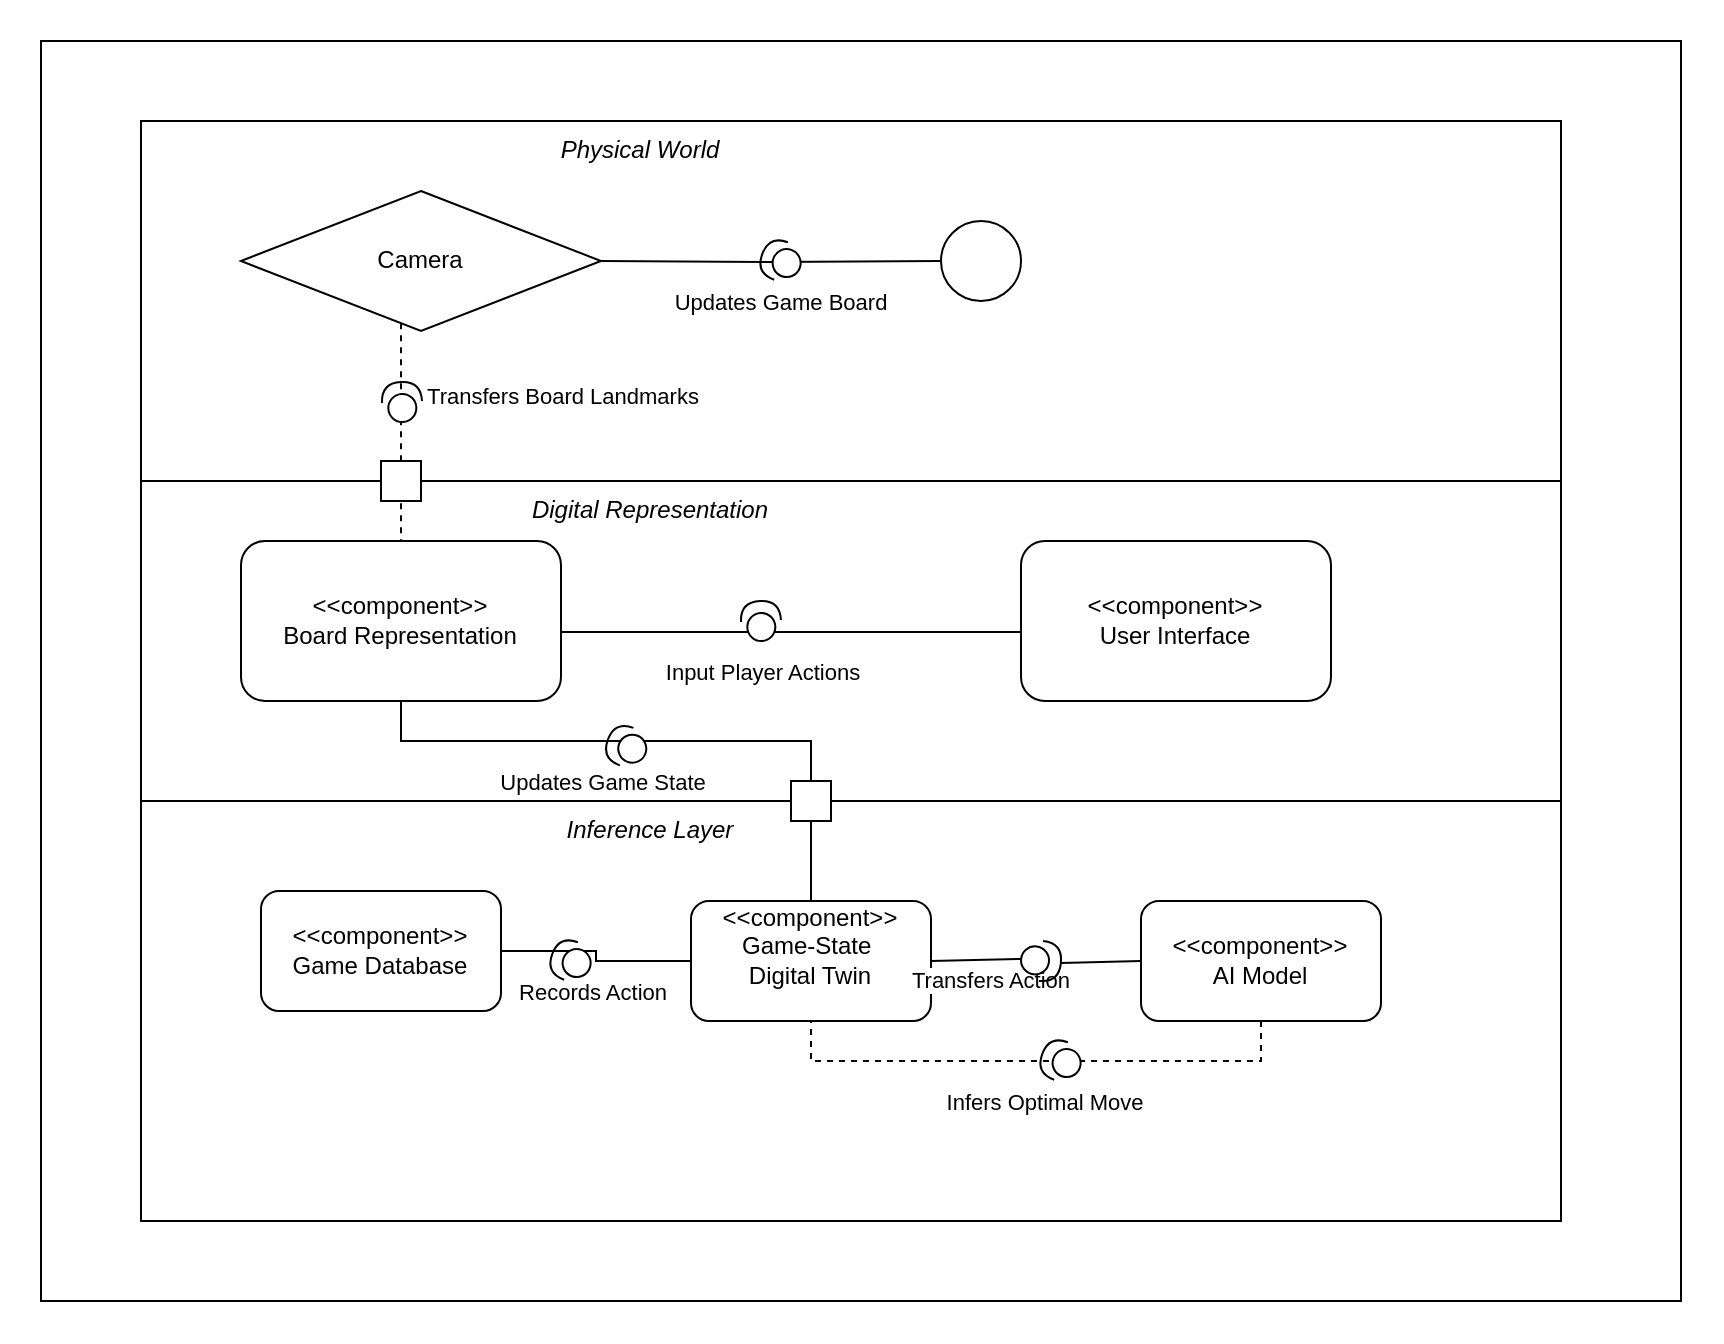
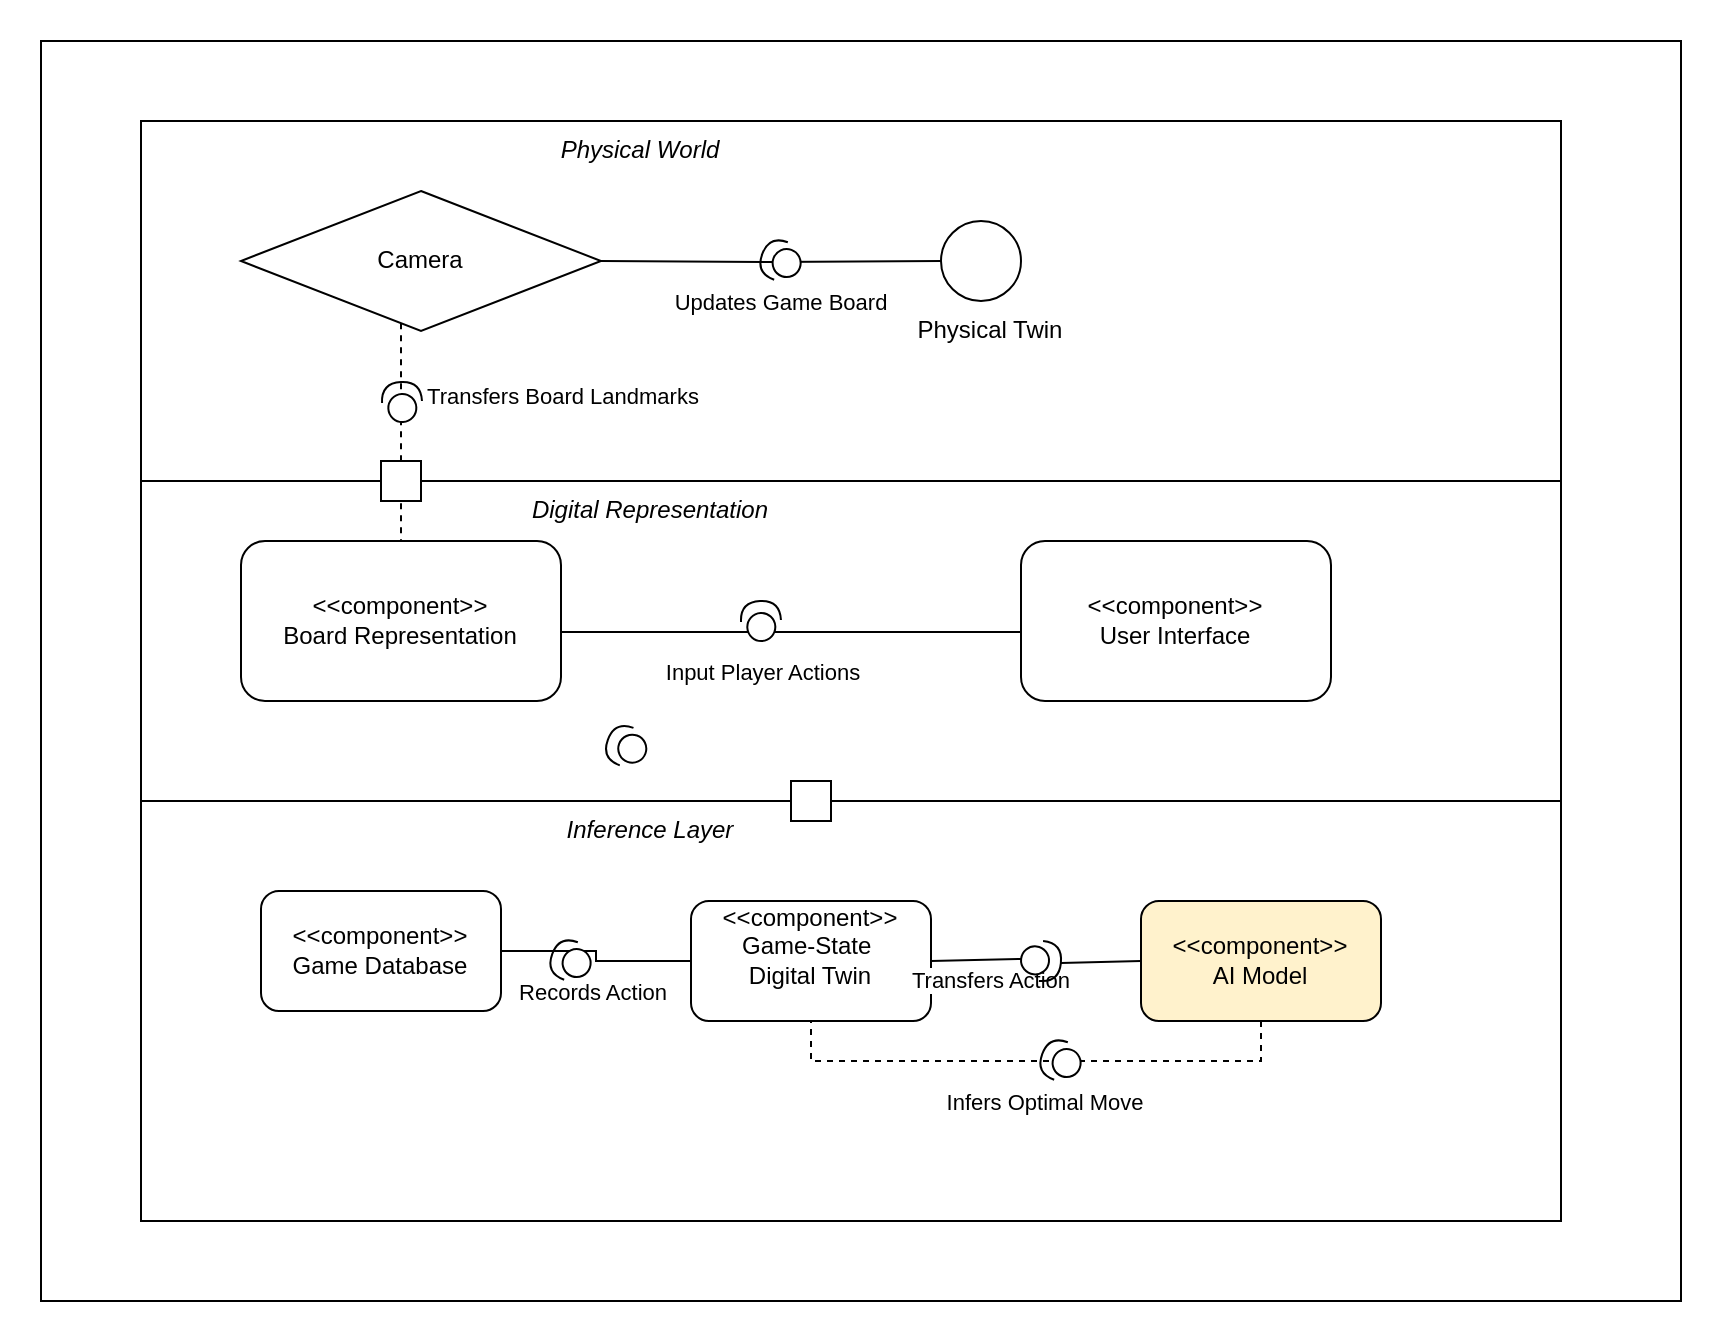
none -> (991, 331)
(491, 741) -> none
(1261, 961) -> (1261, 961)
